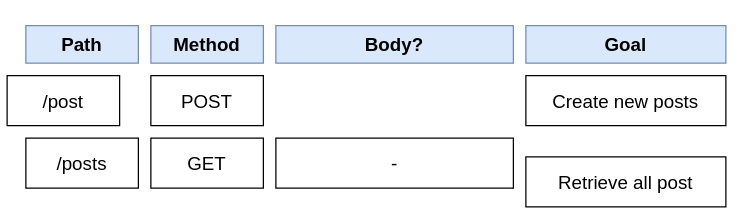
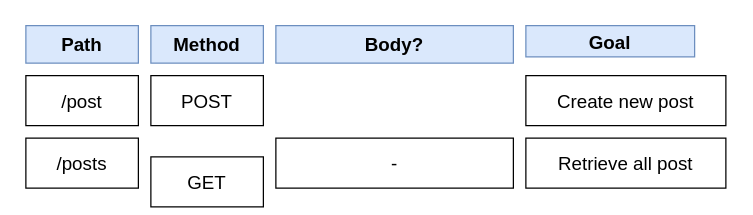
(626, 44) -> (610, 41)
(63, 101) -> (82, 101)
(626, 101) -> (626, 101)
(207, 163) -> (207, 182)
(626, 182) -> (626, 163)
